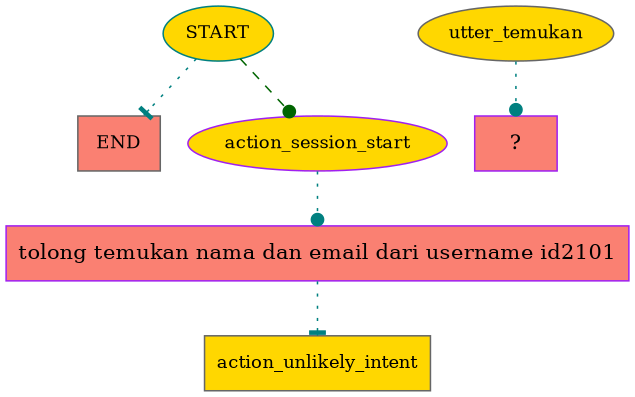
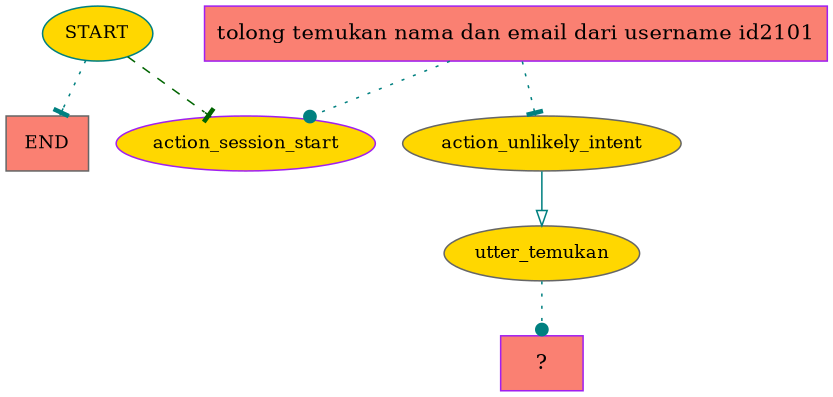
(263, 83) -> (166, 84)
none -> (542, 191)
(317, 192) -> (383, 88)
(317, 363) -> (542, 143)
